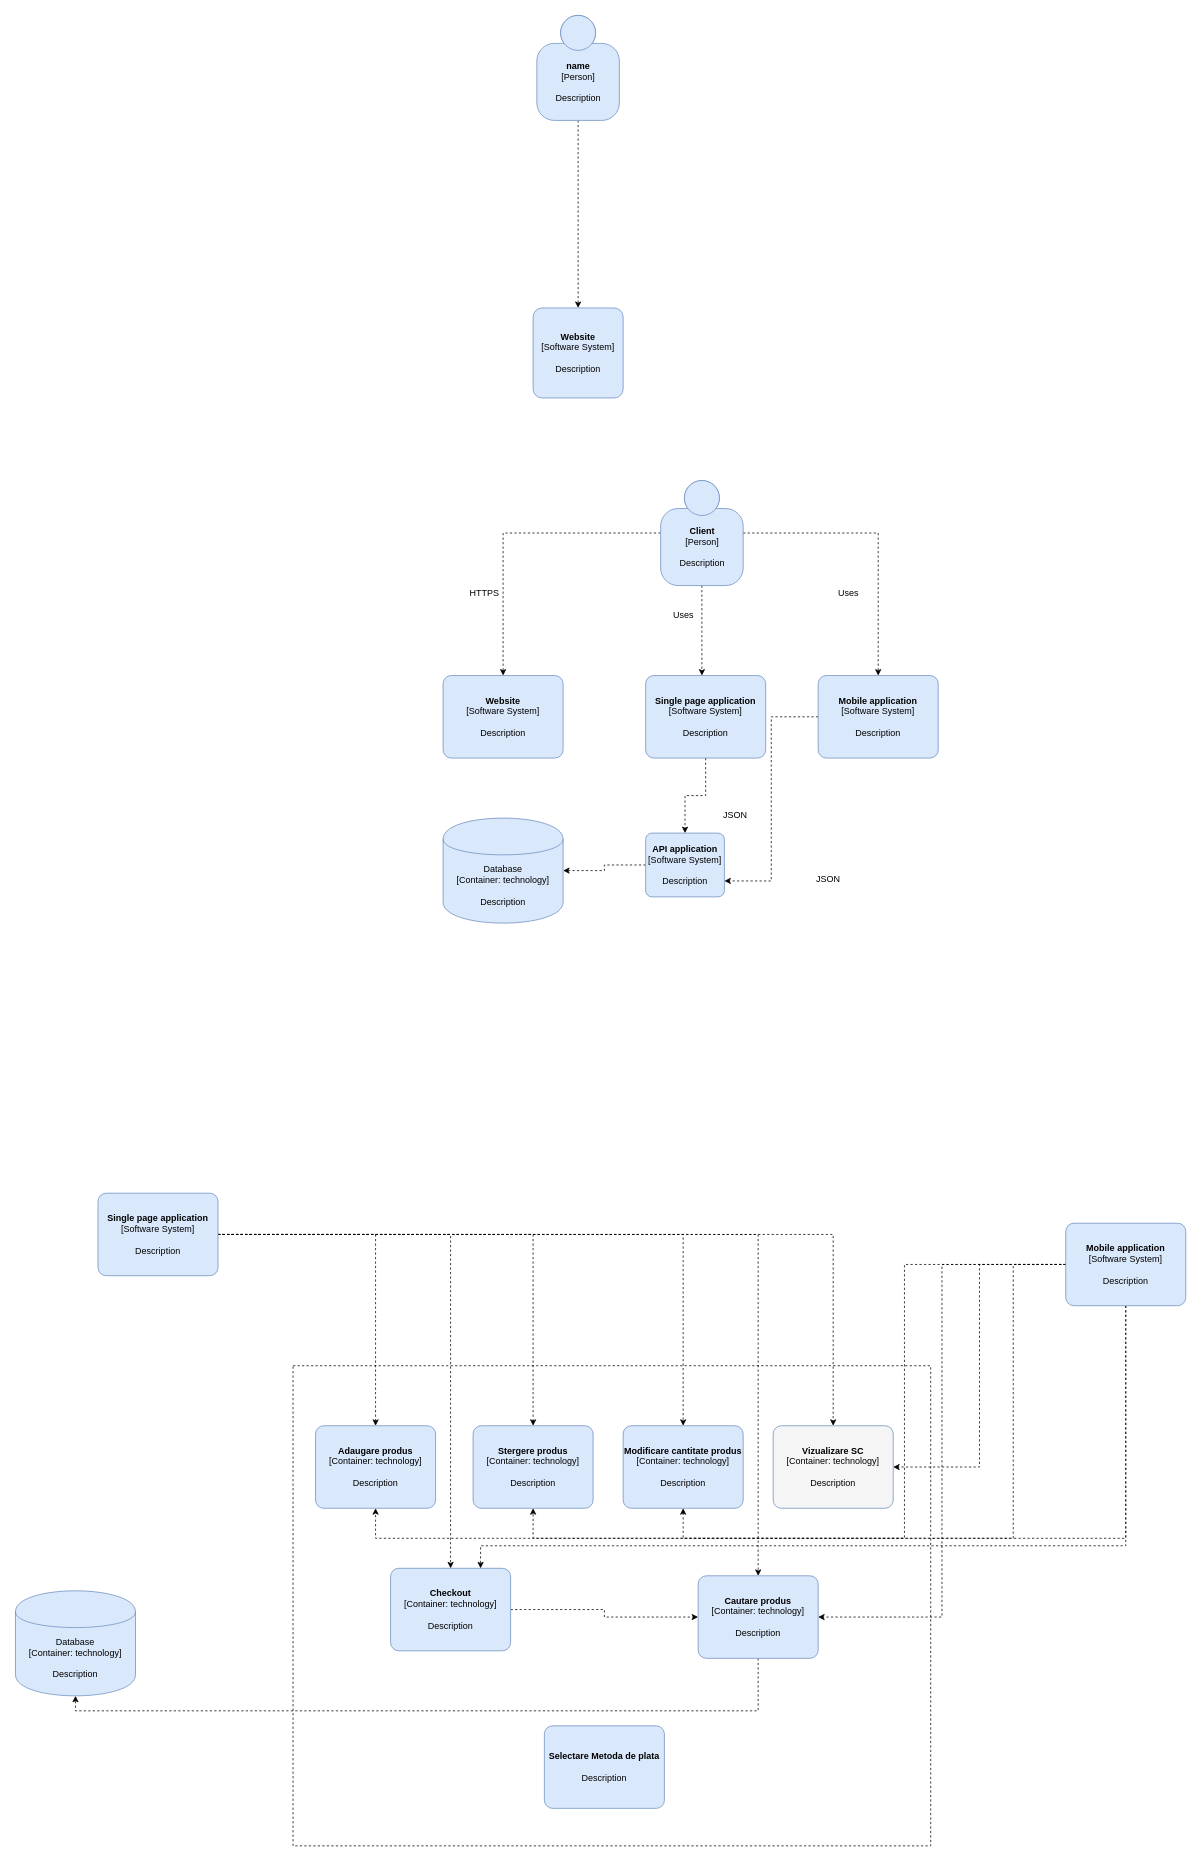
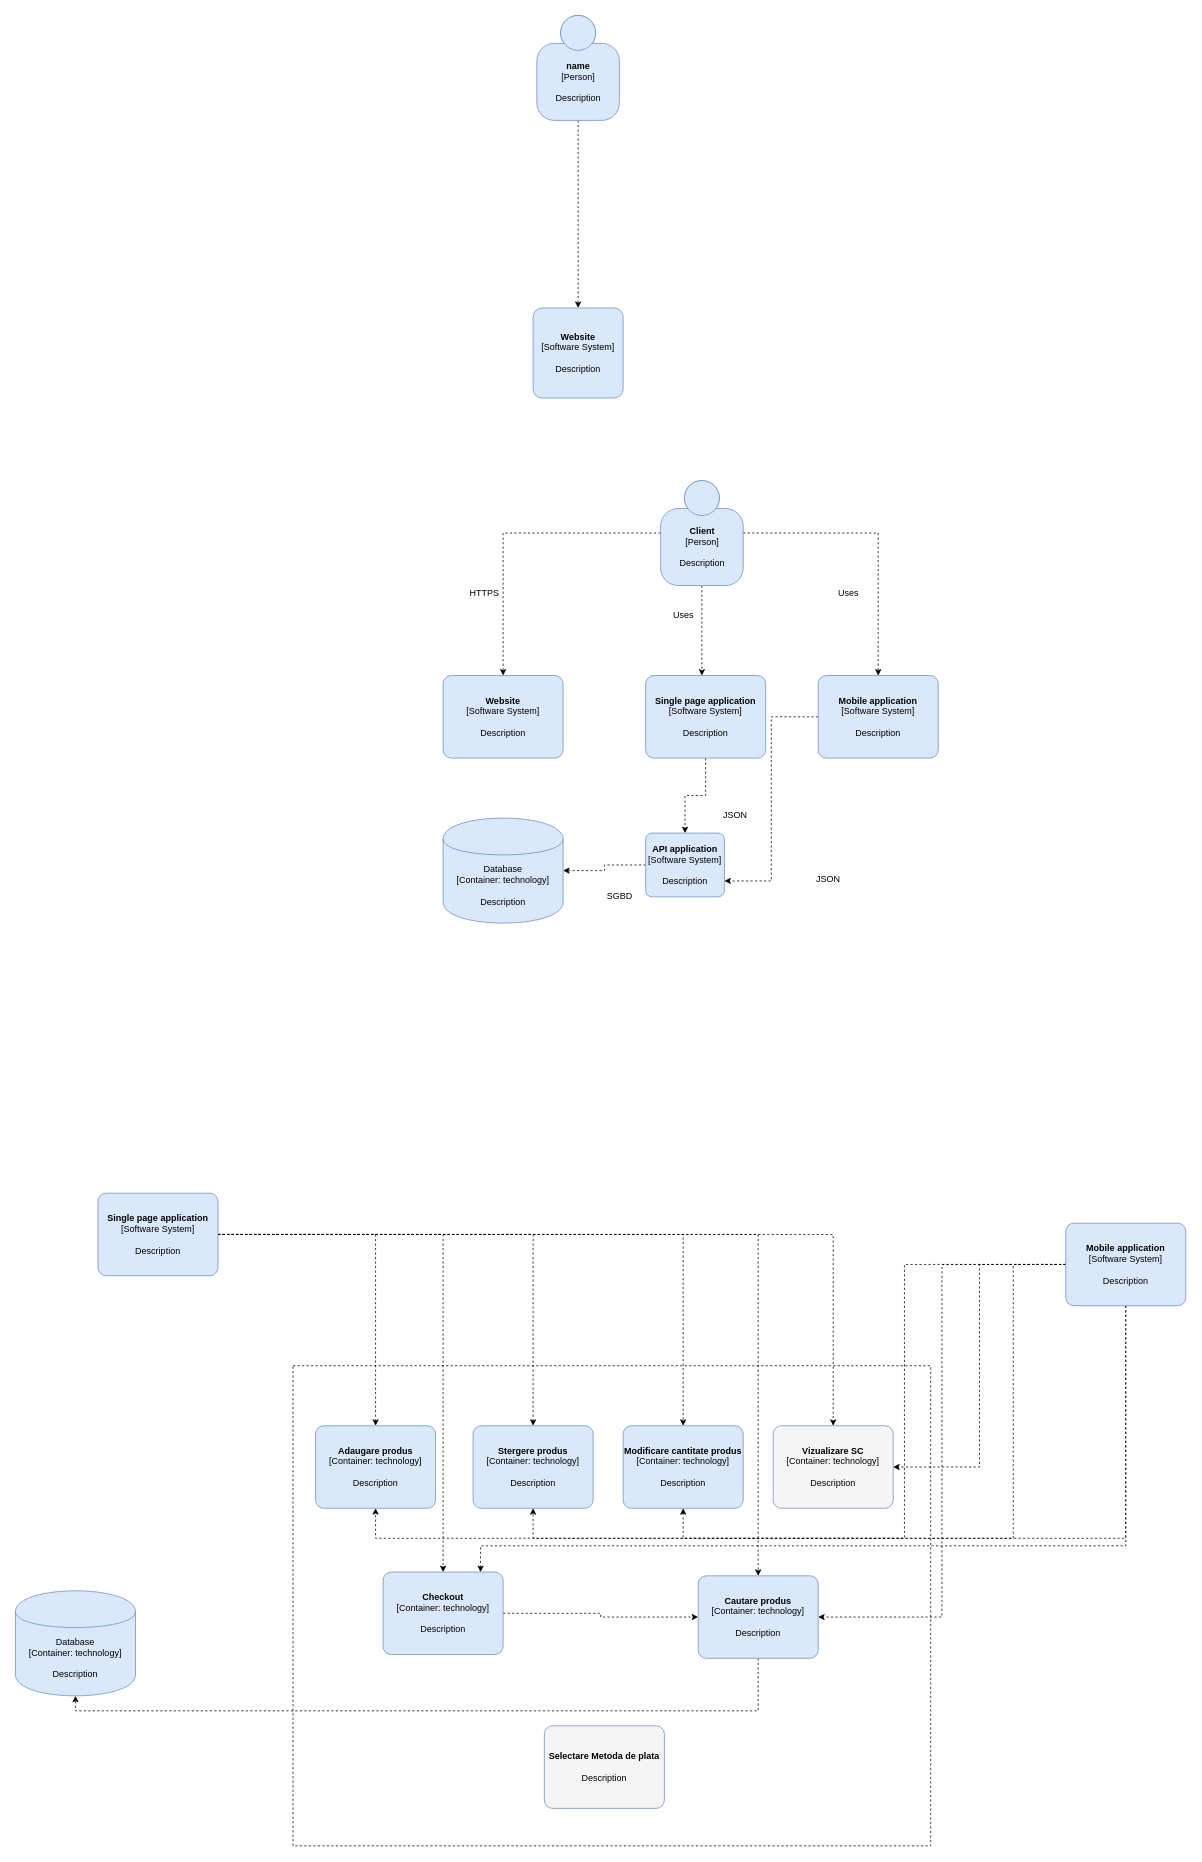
none -> (619, 897)
(450, 1609) -> (443, 1613)
(604, 1767) -> (604, 1767)
